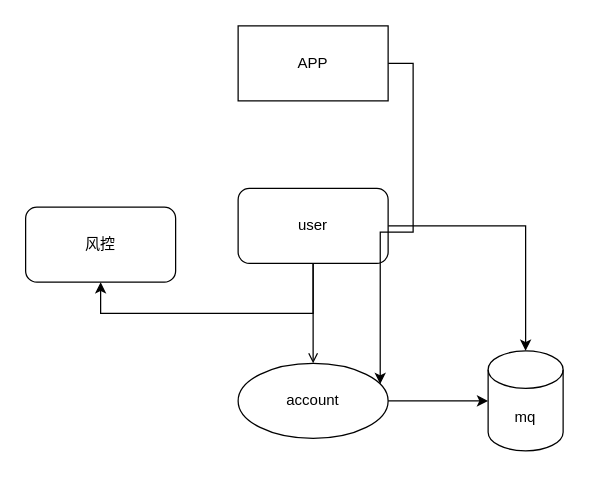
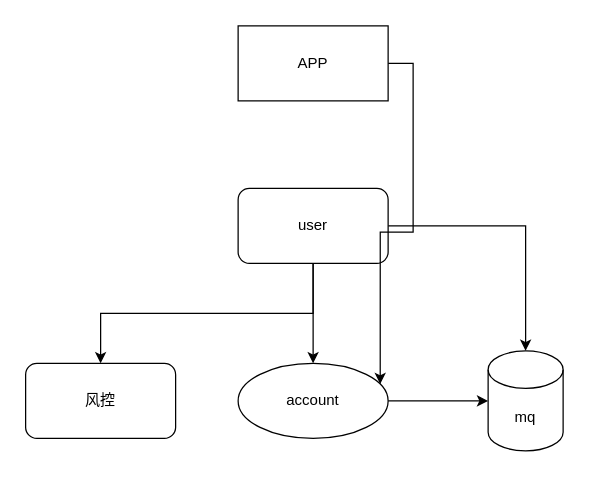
(101, 244) -> (101, 401)
(313, 355) -> (313, 353)
